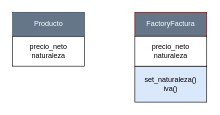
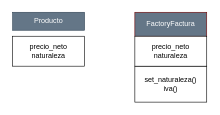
(48, 24) -> (48, 21)
(171, 84) -> (171, 84)
